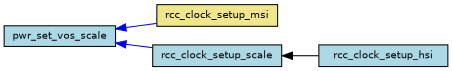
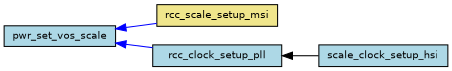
(217, 15) -> (217, 15)
(217, 56) -> (217, 56)
(383, 56) -> (383, 56)
